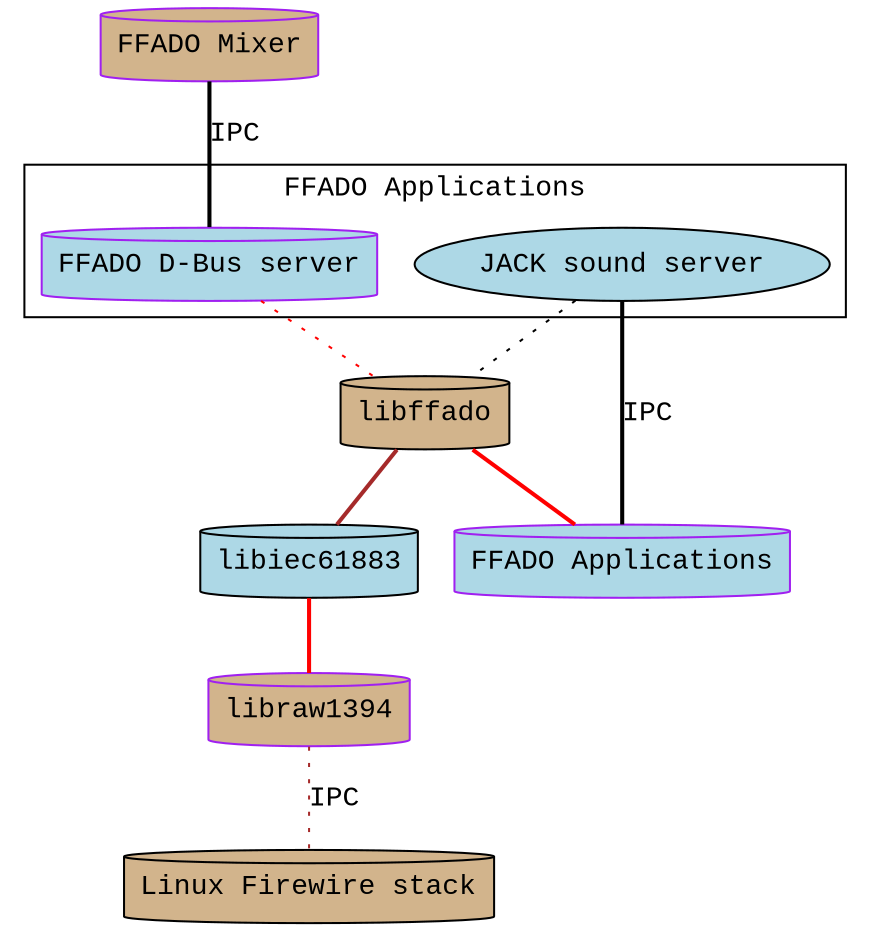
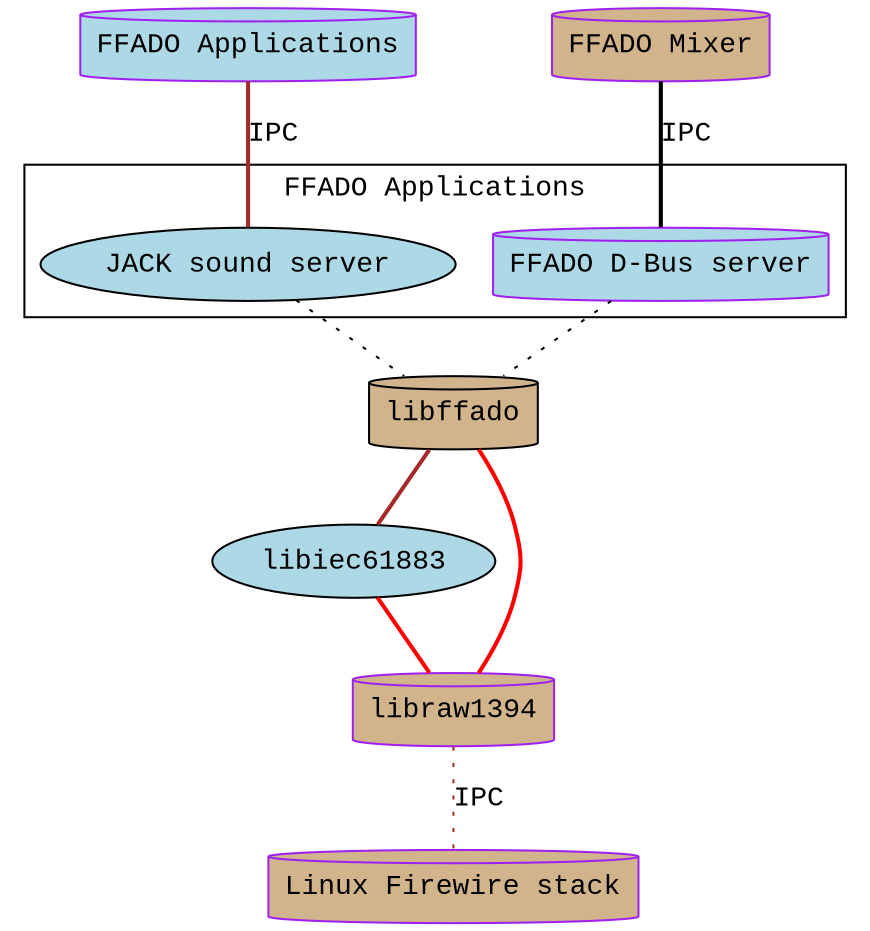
(317, 339) -> (557, 338)
(622, 413) -> (248, 151)
(524, 487) -> (521, 561)
(309, 561) -> (354, 561)
(309, 887) -> (453, 887)
